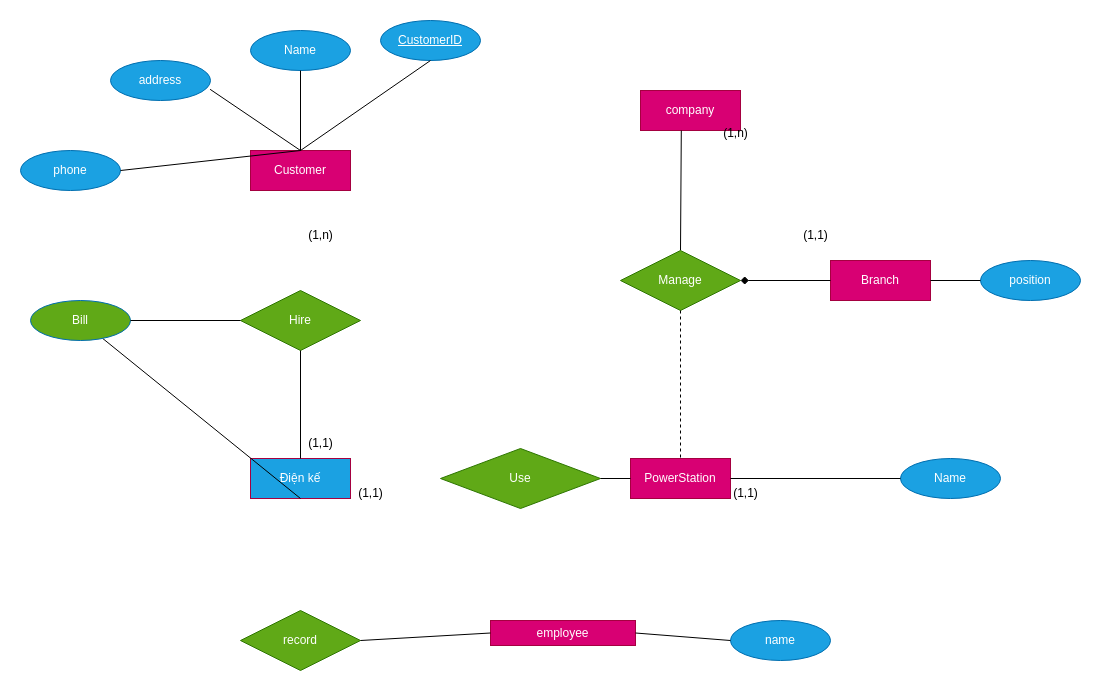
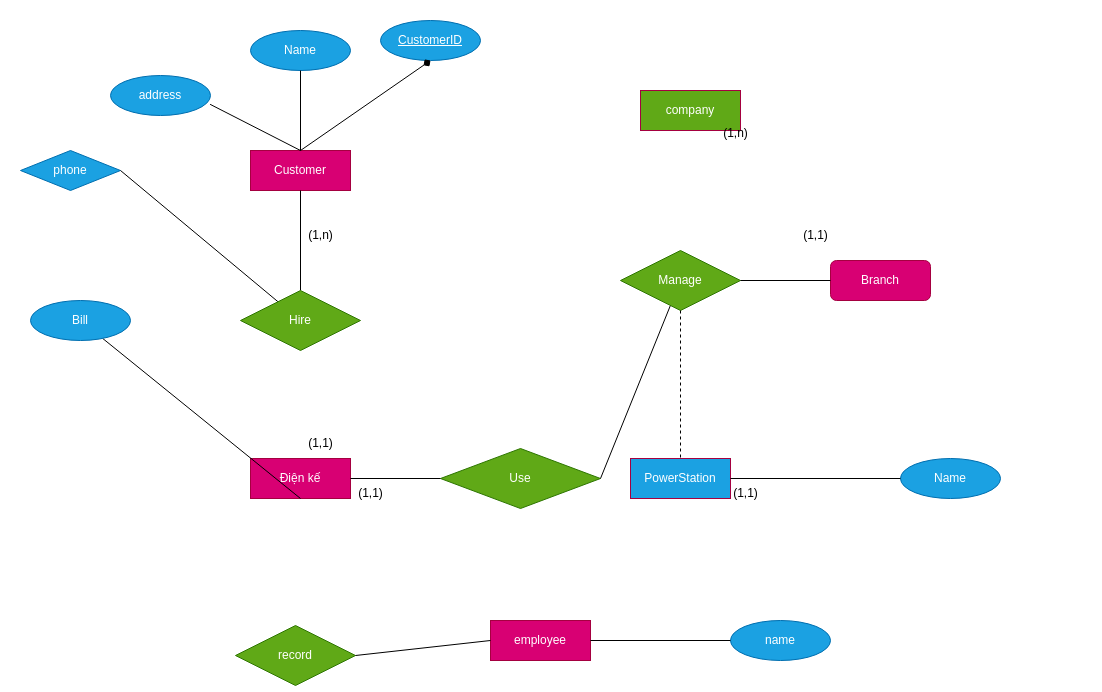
(426, 63) -> (423, 65)
(161, 81) -> (161, 96)
(691, 111) -> (691, 111)
(209, 161) -> (199, 236)
(71, 171) -> (71, 171)
(681, 191) -> none
none -> (301, 241)
(749, 281) -> (745, 281)
(881, 281) -> (881, 281)
(956, 281) -> none
(1031, 281) -> none
(81, 321) -> (81, 321)
(186, 321) -> none
(301, 405) -> none
(301, 479) -> (301, 479)
none -> (396, 479)
(616, 479) -> (635, 392)
(681, 479) -> (681, 479)
(563, 633) -> (541, 641)
(301, 641) -> (296, 656)
